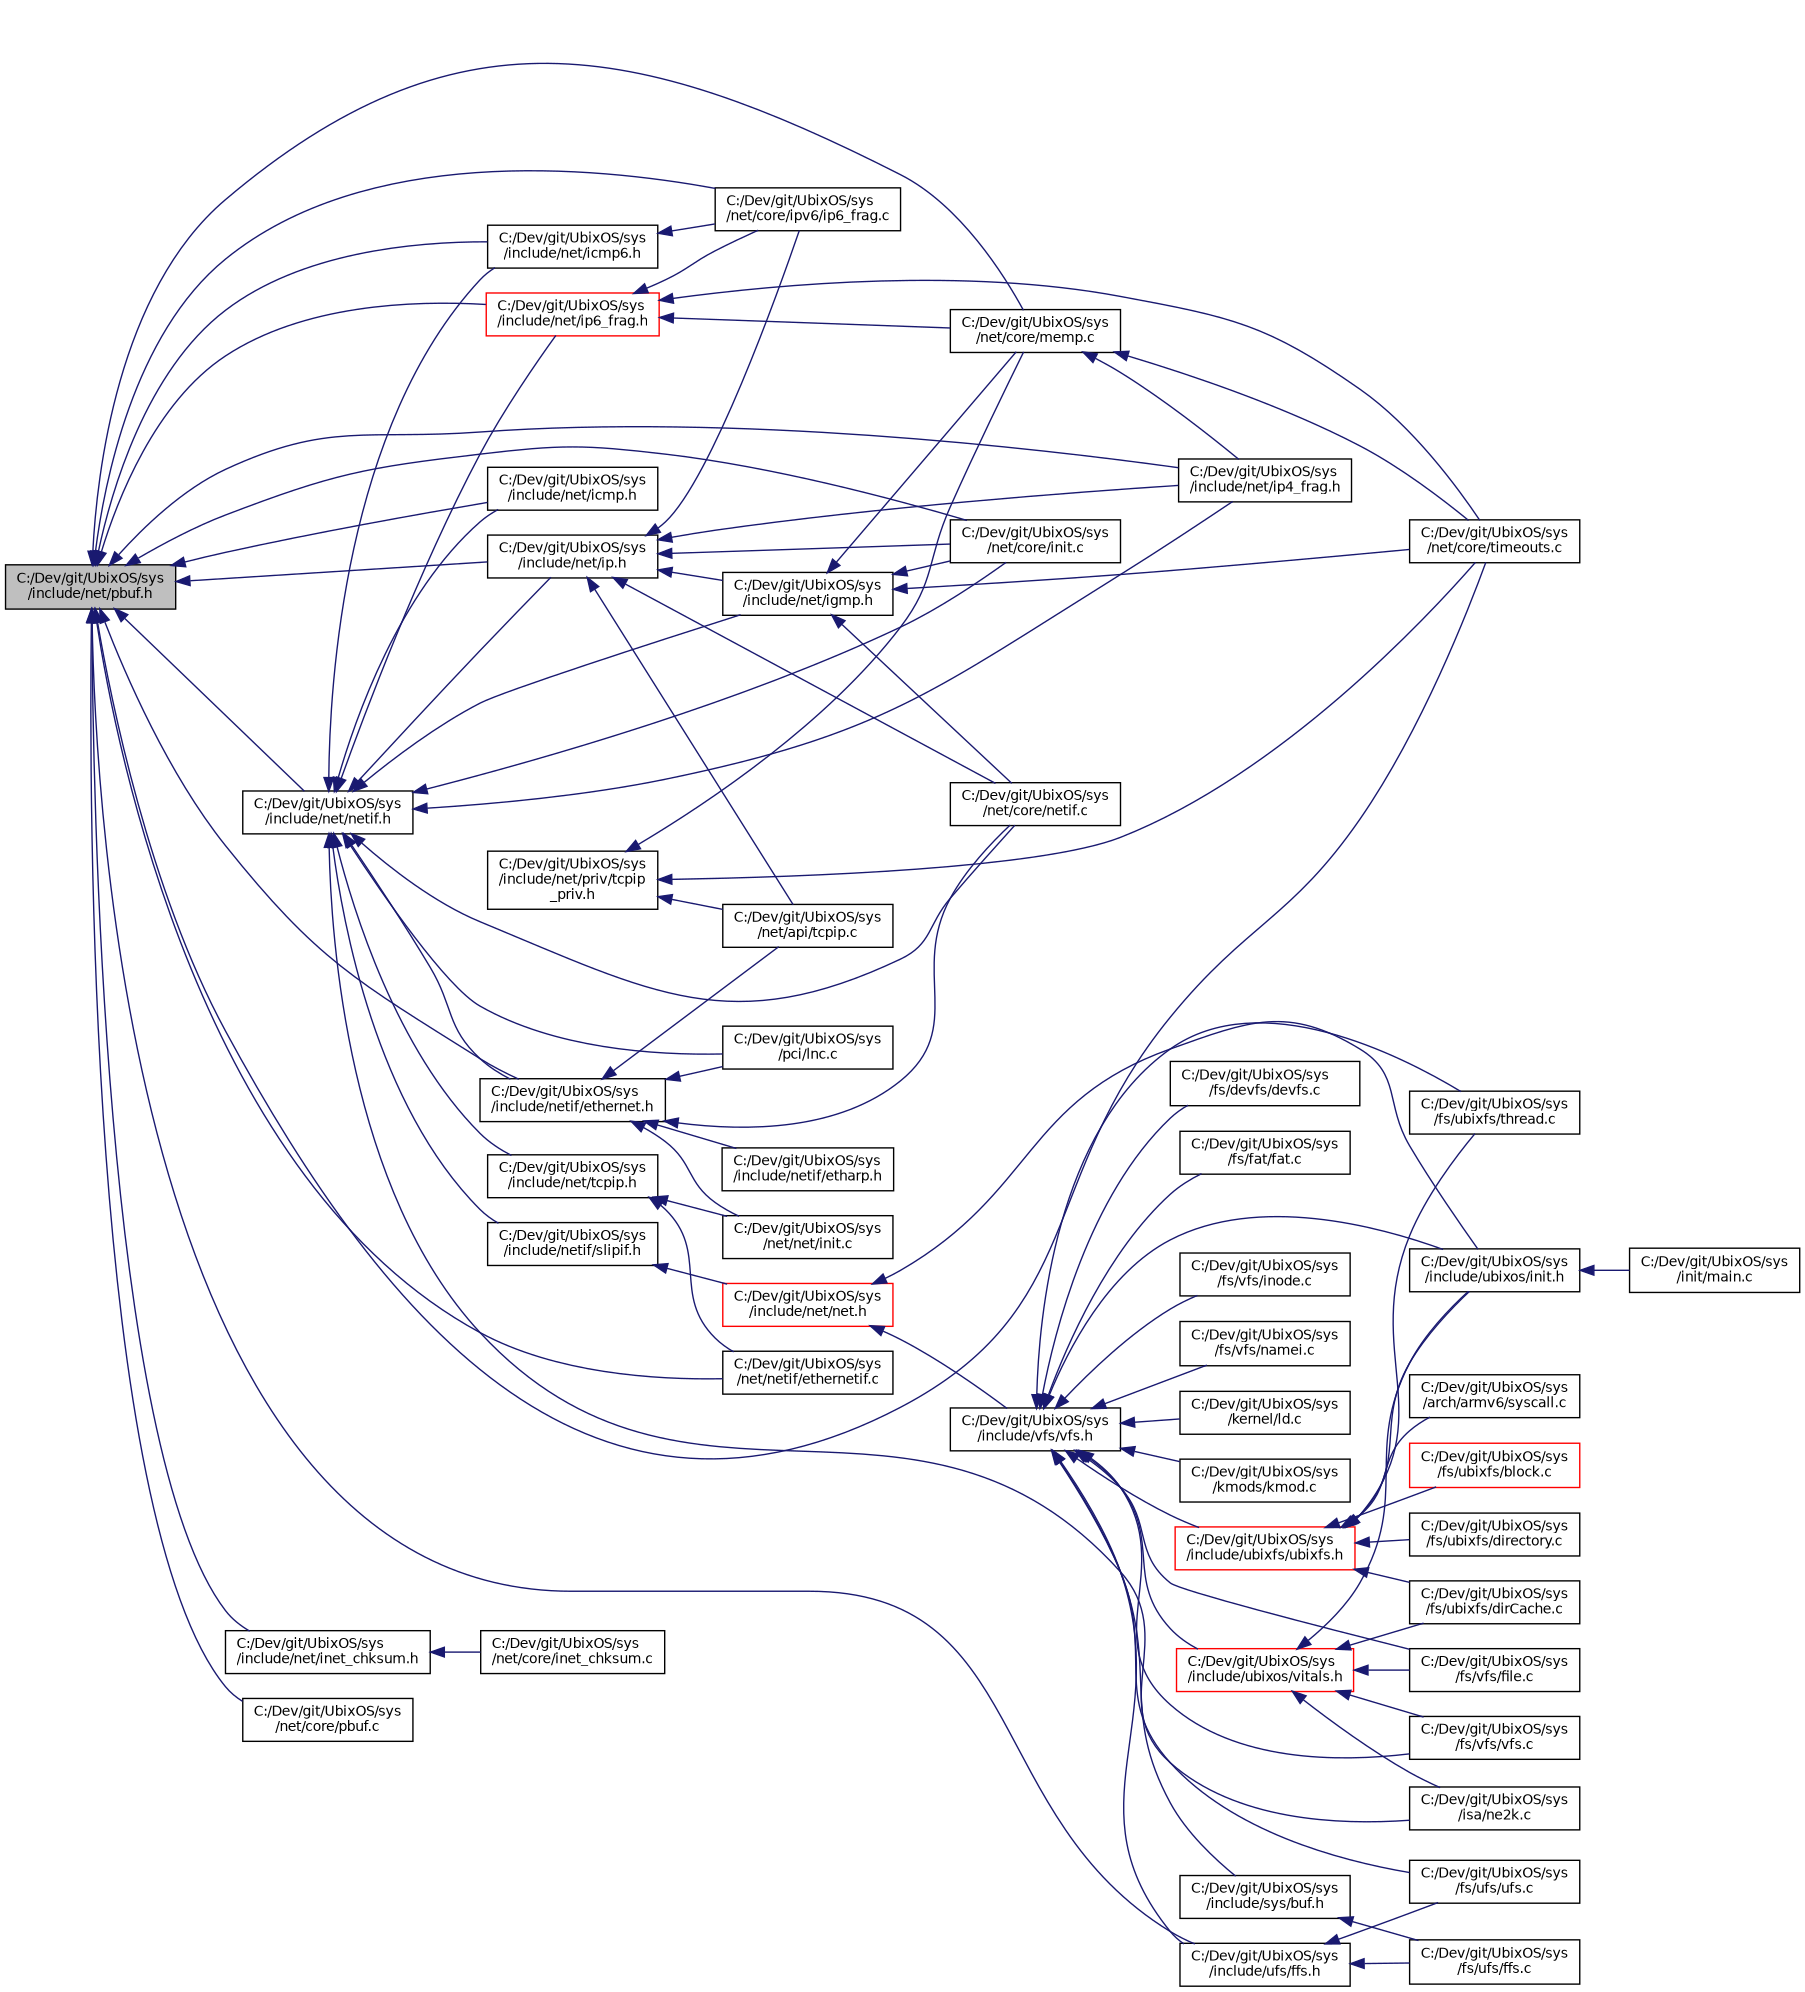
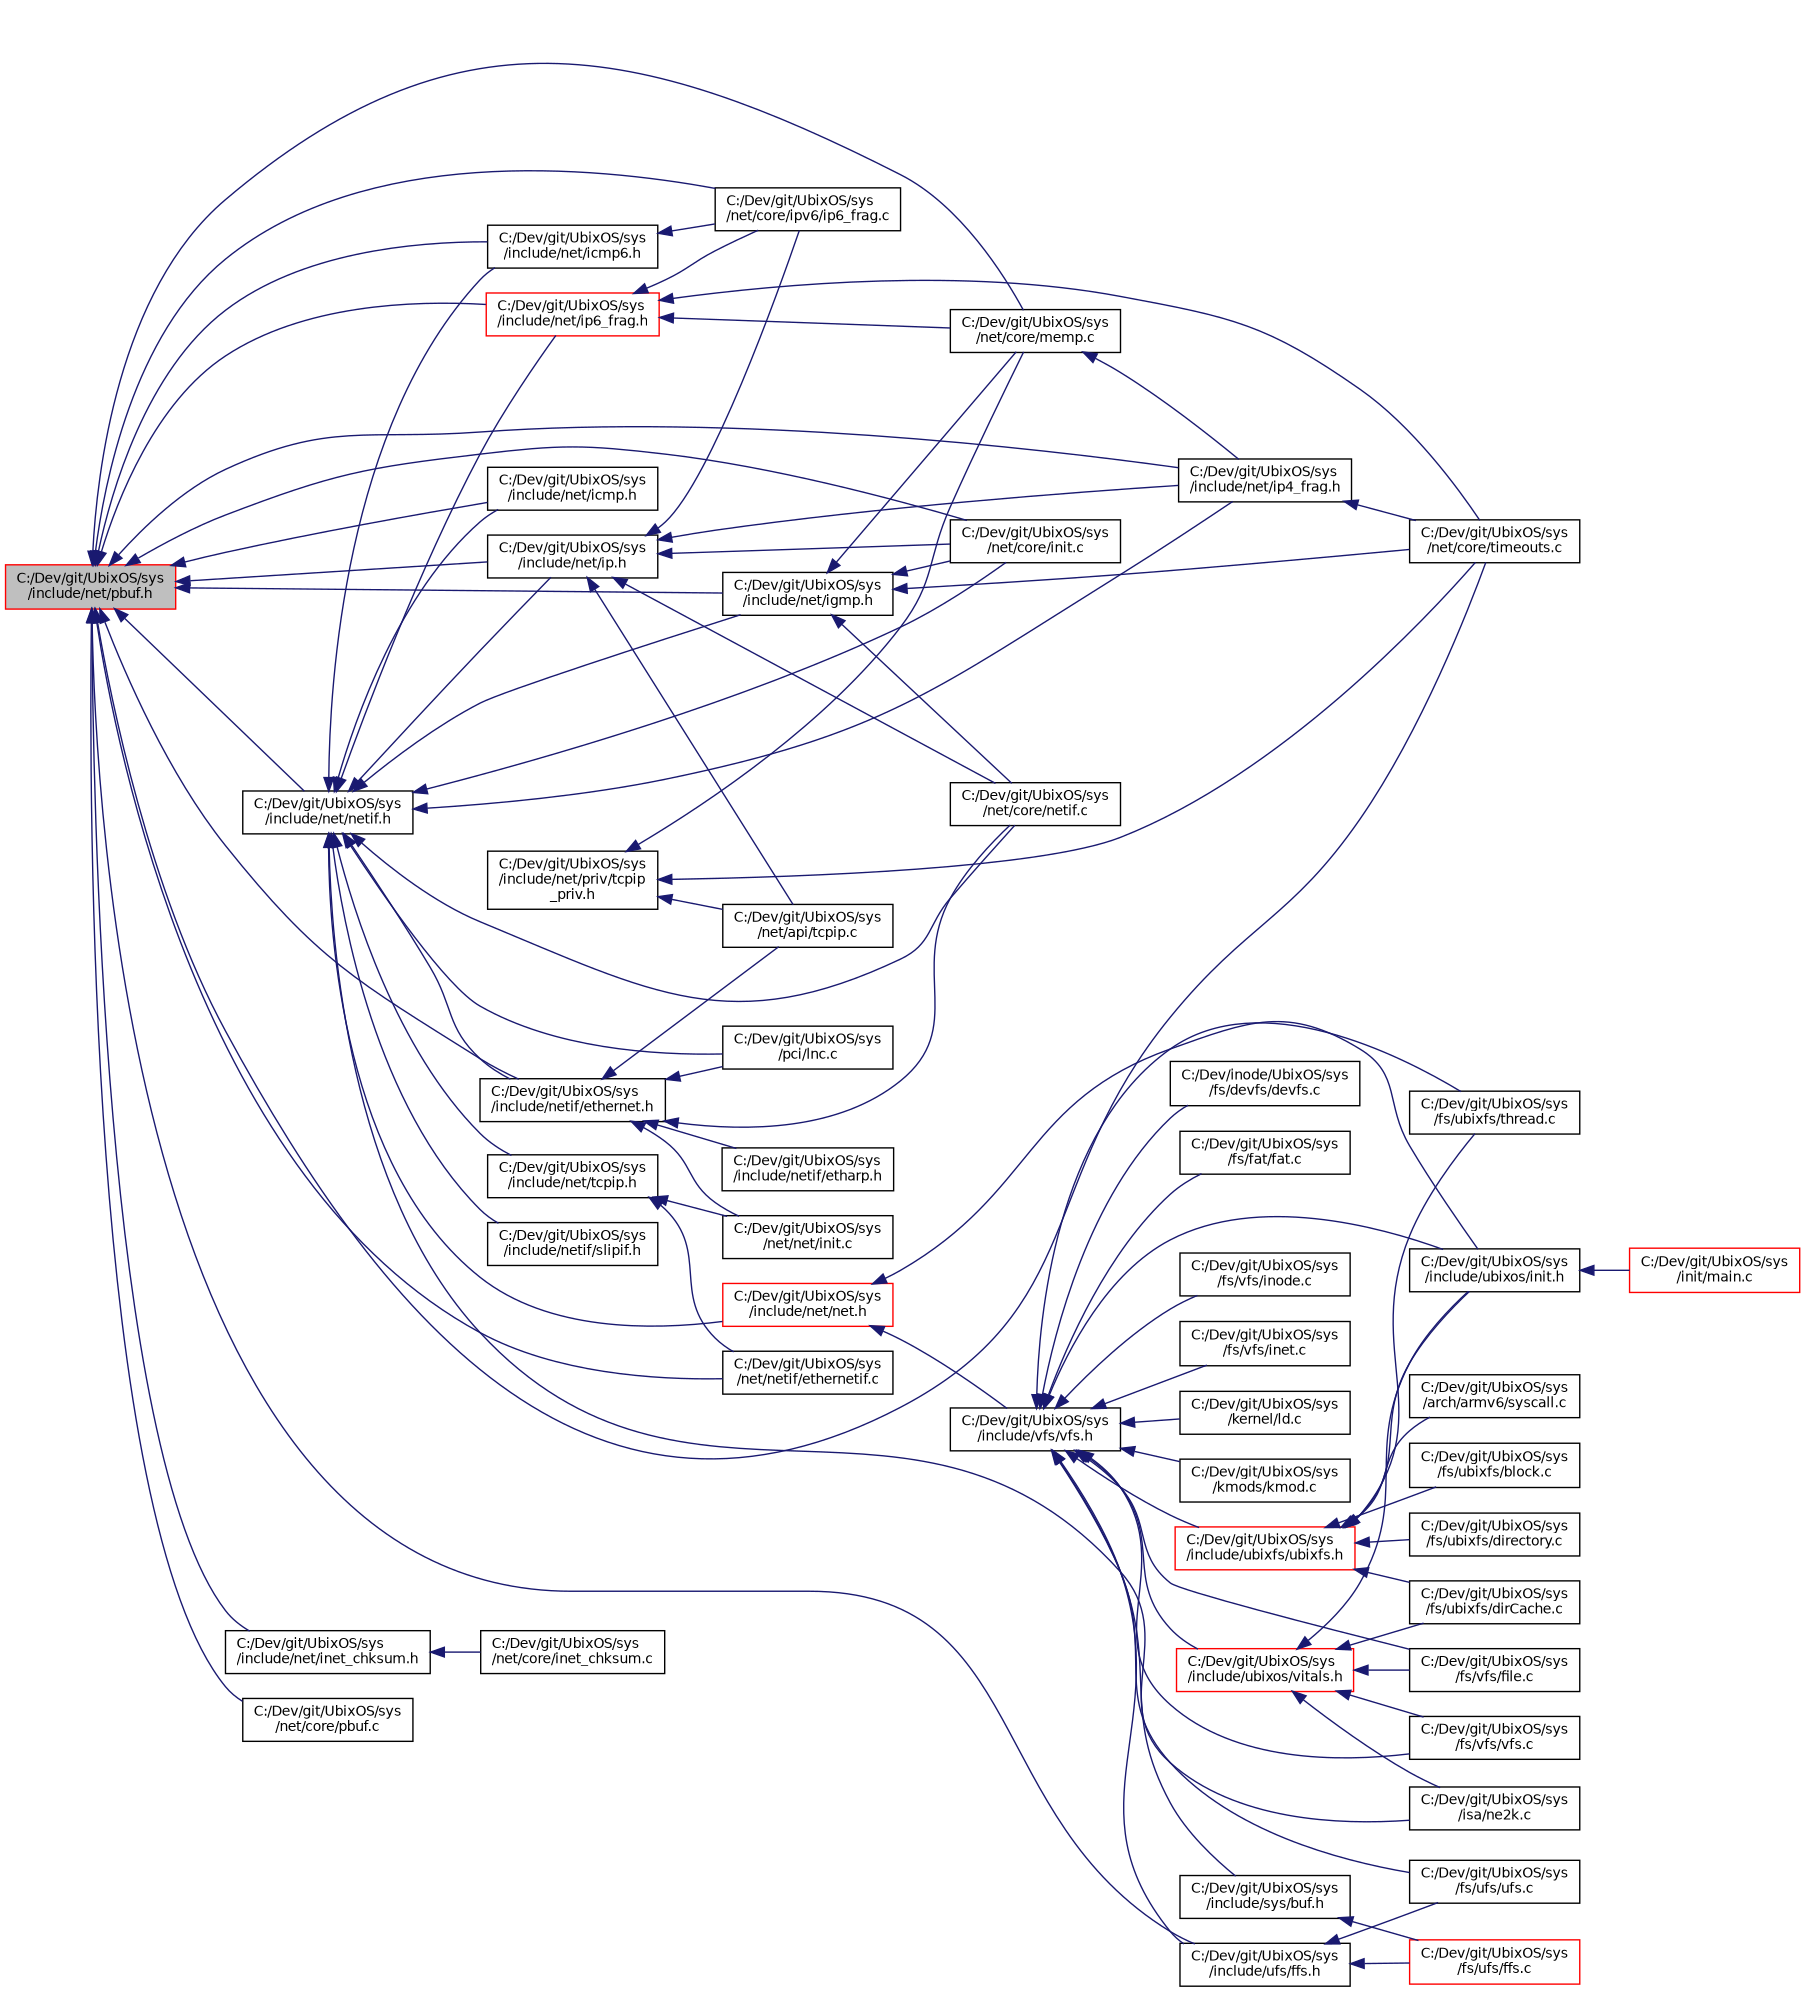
(1307, 421) -> (1387, 513)
(697, 576) -> (456, 590)
(91, 587) -> (91, 587)
(1265, 1084) -> (1265, 1084)
(1715, 1270) -> (1715, 1270)
(700, 1277) -> (411, 1195)
(1265, 1344) -> (1265, 1344)
(1495, 1465) -> (1495, 1465)
(1495, 1962) -> (1495, 1962)
